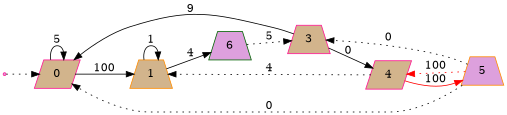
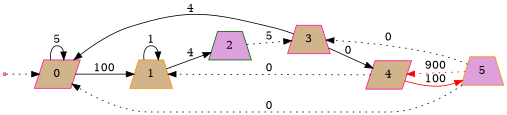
(191, 9) -> (191, 9)
(230, 46) -> (230, 46)
(436, 66) -> (436, 66)
(269, 68) -> (269, 68)
